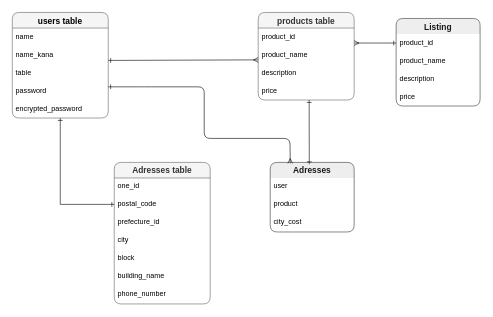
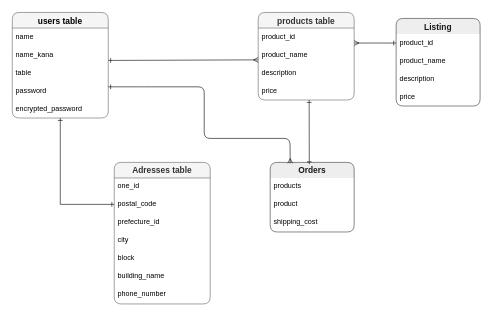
(312, 171) -> (312, 171)
(282, 186) -> (290, 186)
(291, 222) -> (298, 222)
